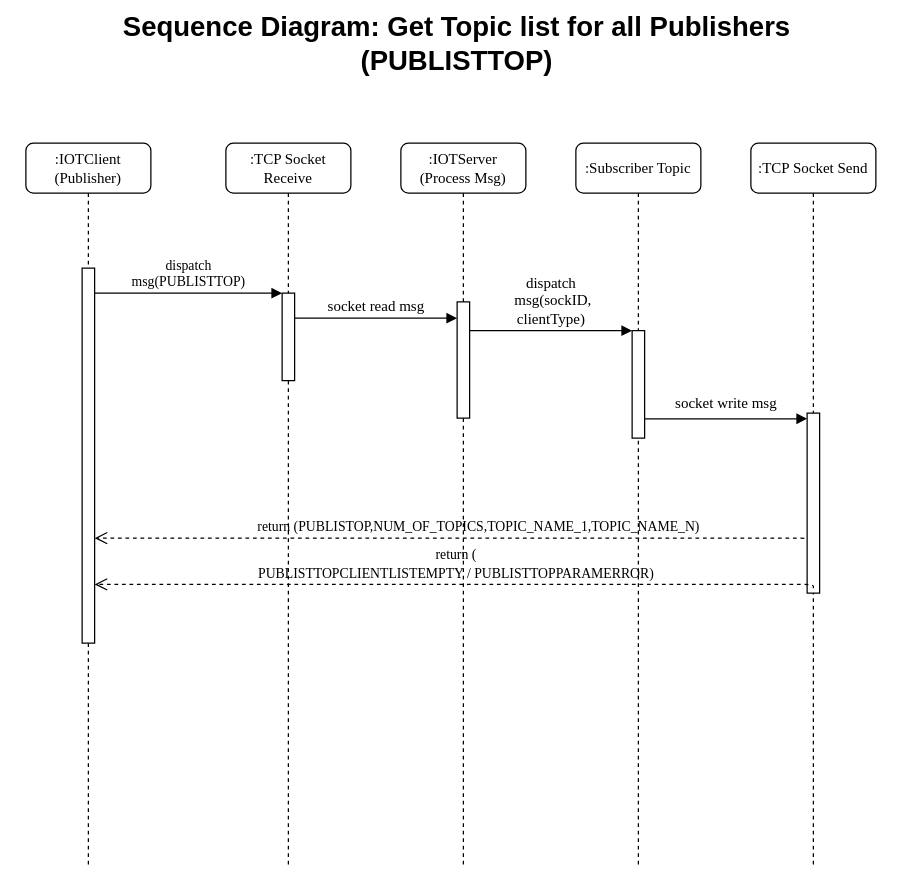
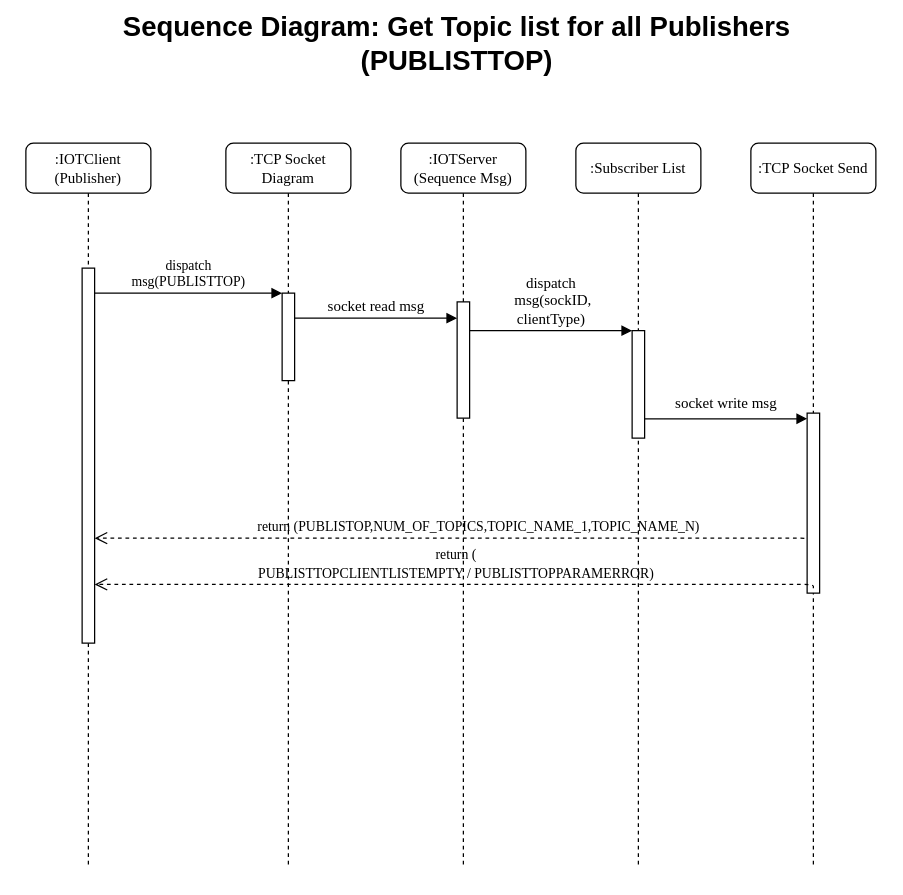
(288, 168) -> (288, 168)
(463, 168) -> (463, 168)
(638, 168) -> (638, 168)
